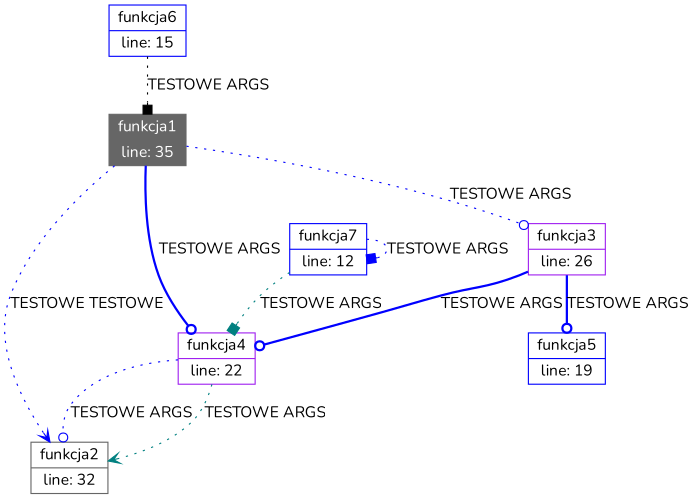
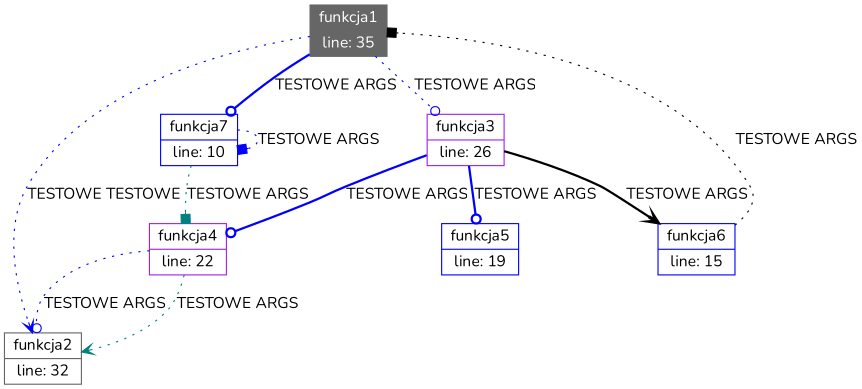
none -> (580, 177)
(152, 250) -> (271, 80)
(328, 262) -> (199, 152)
